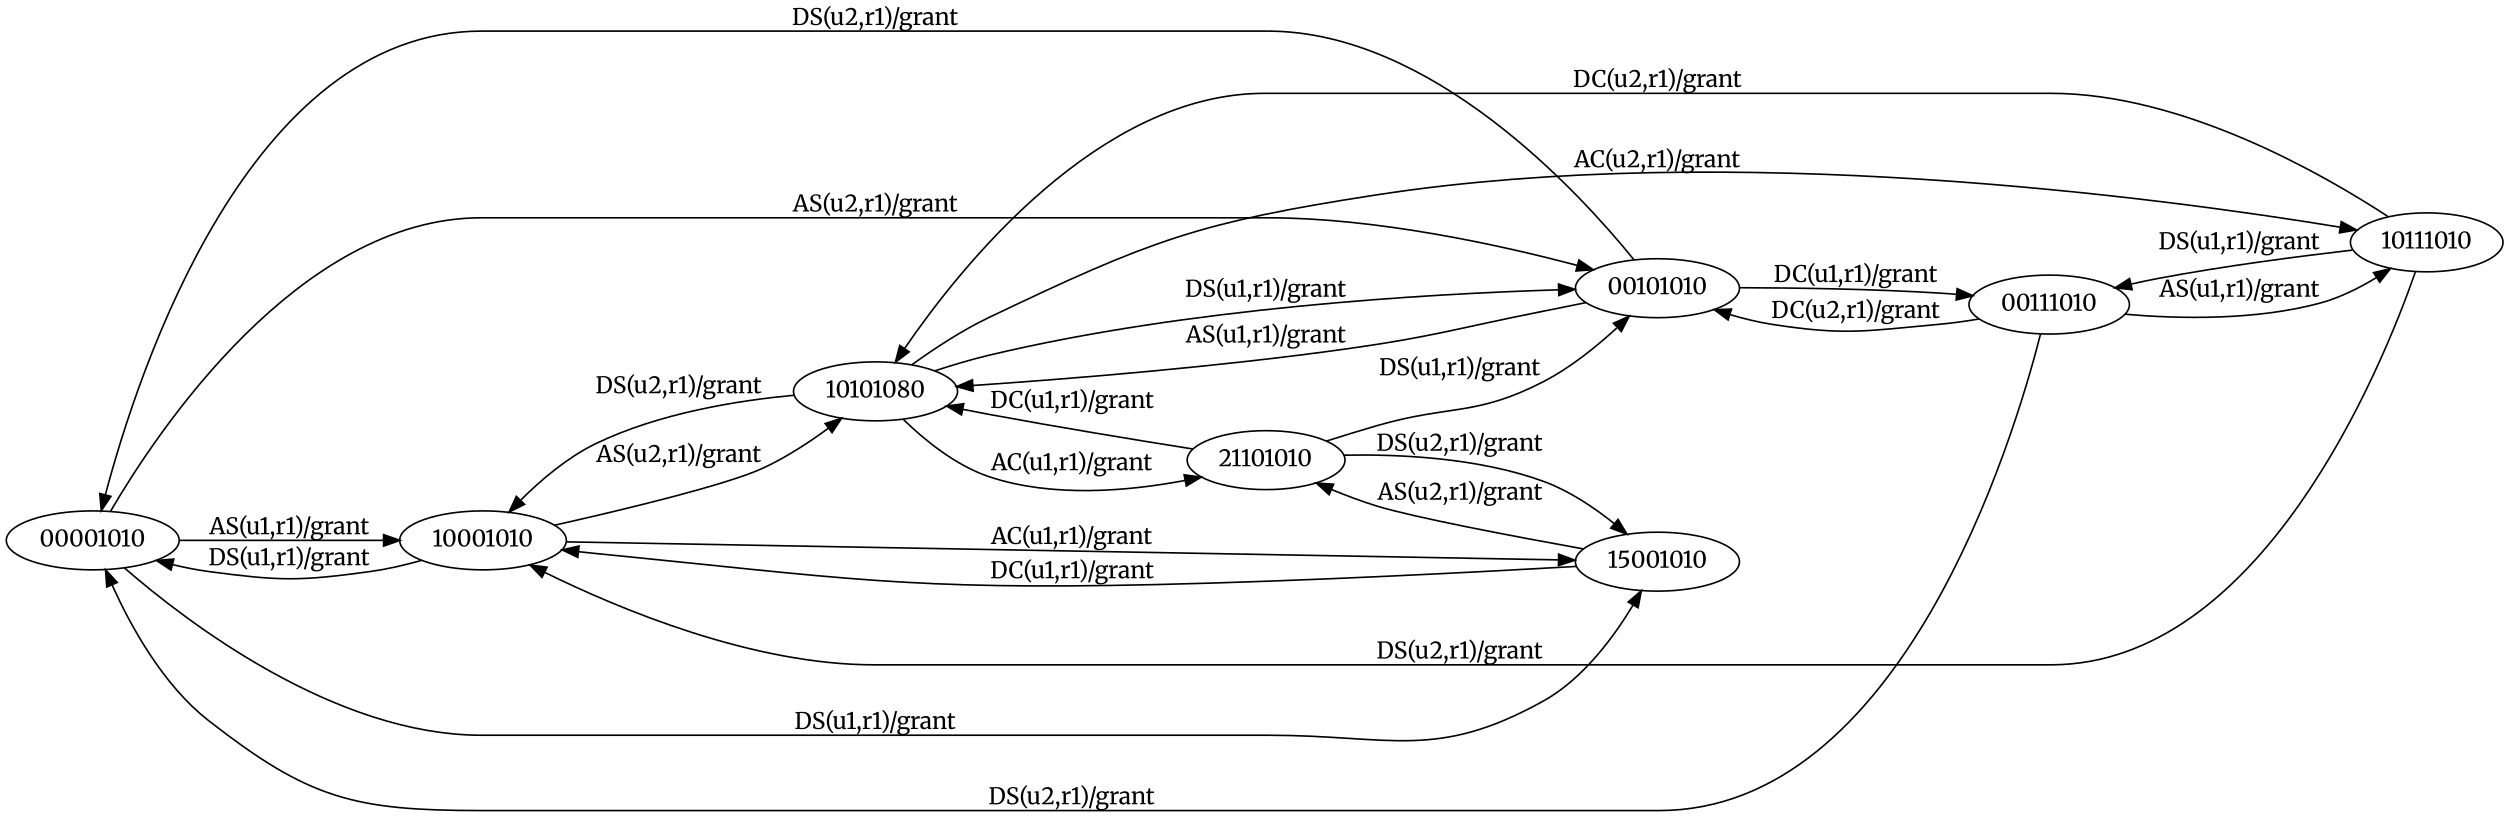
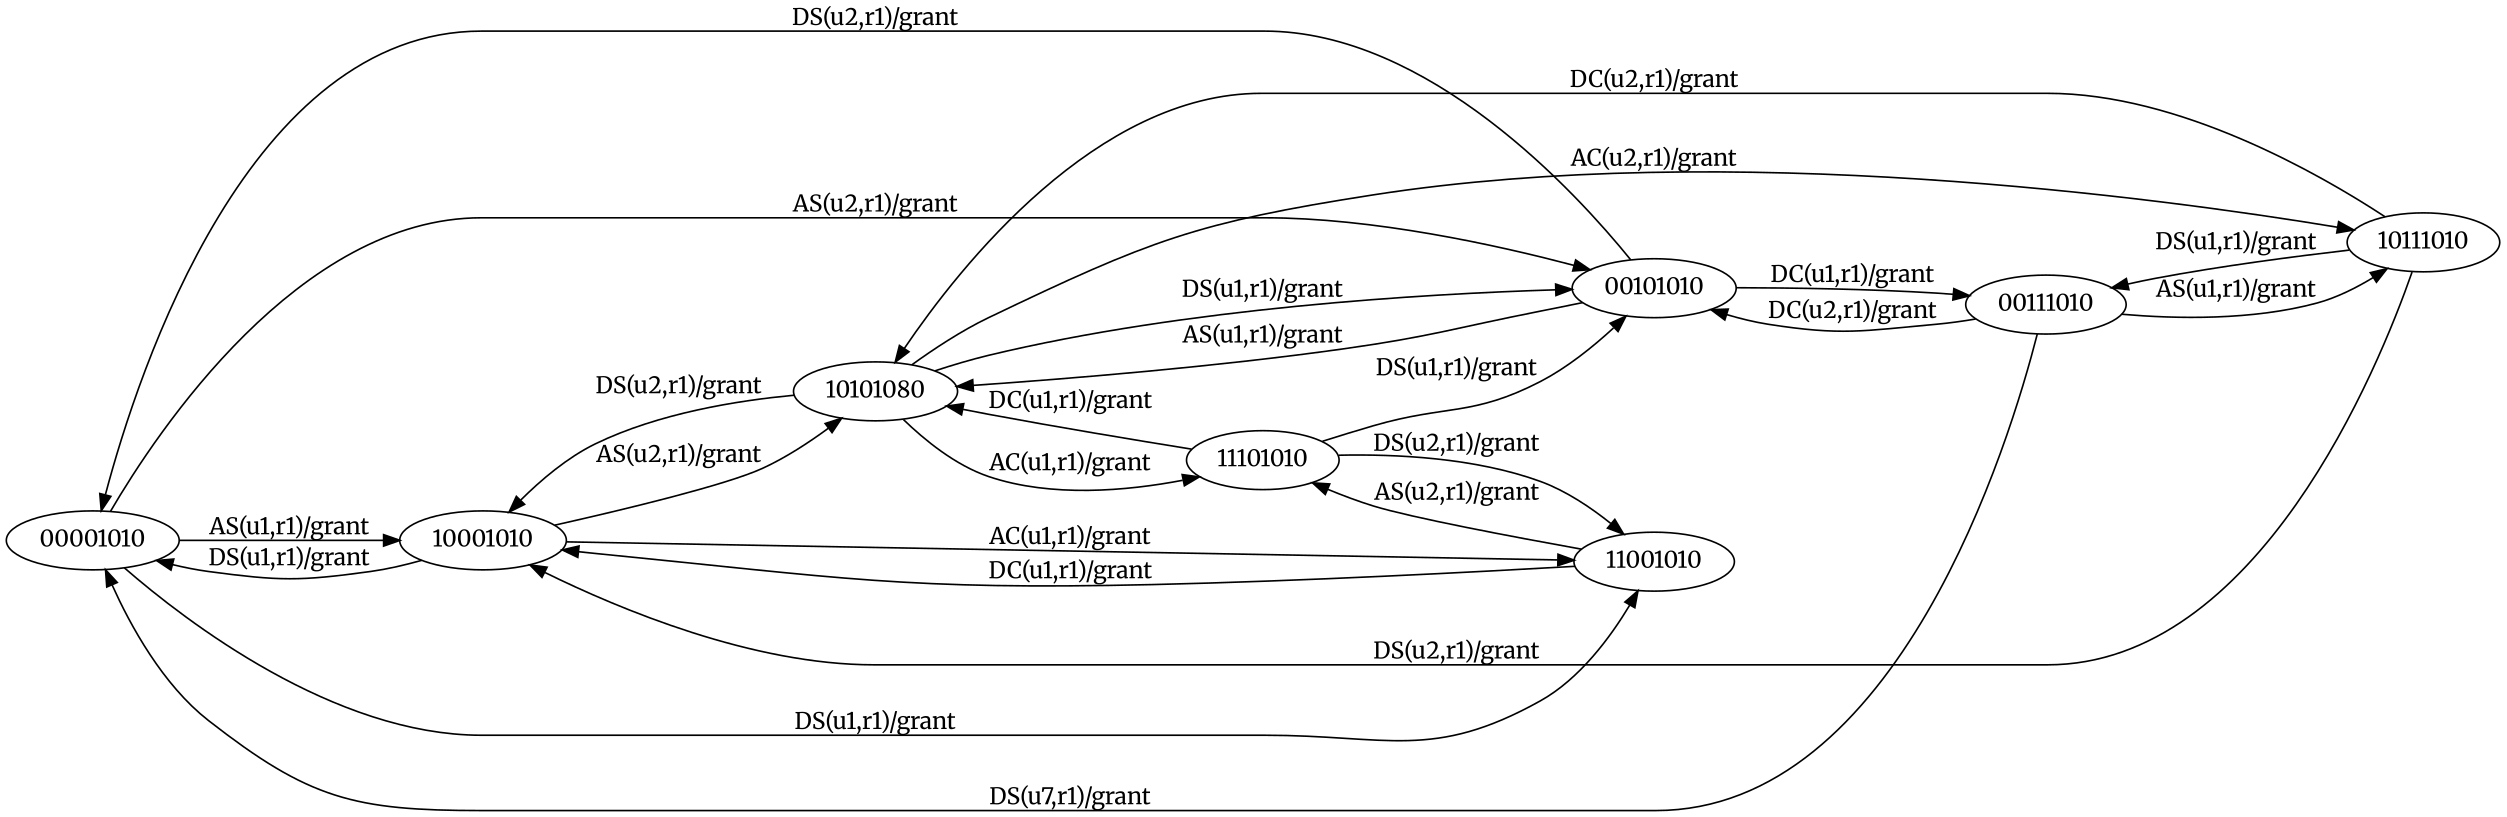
(1266, 460) -> (1263, 460)
(1657, 562) -> (1654, 562)
(1072, 798) -> (1070, 798)
